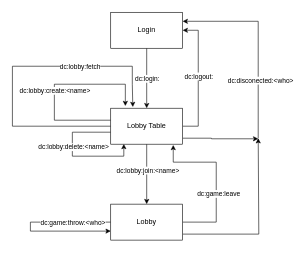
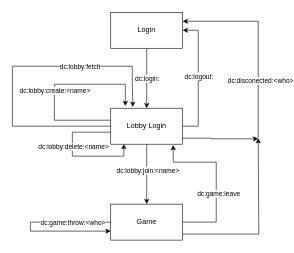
(147, 126) -> (147, 126)
(147, 222) -> (147, 222)
